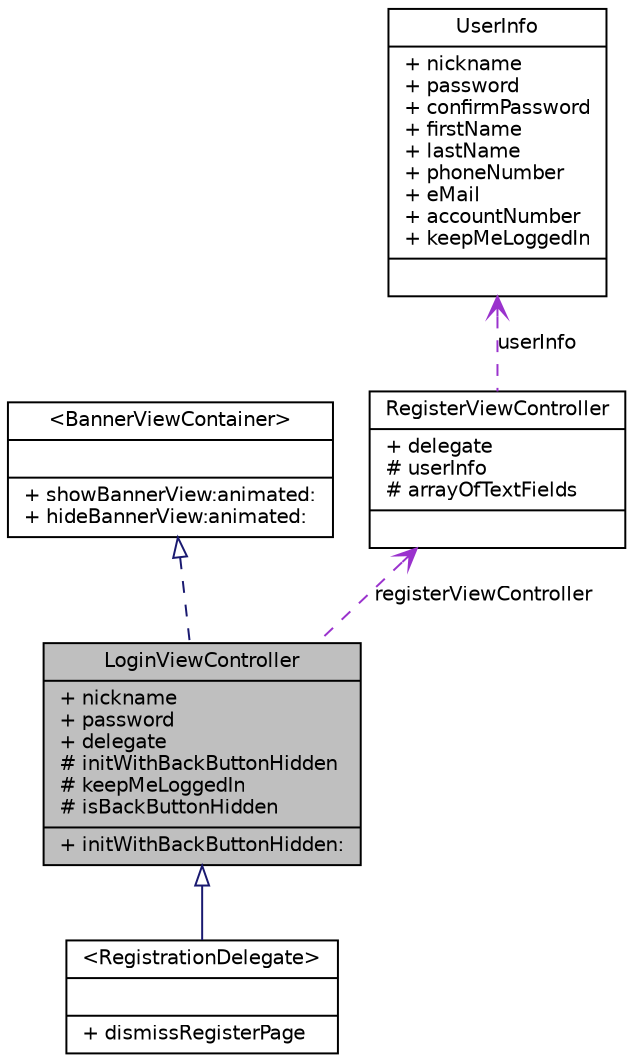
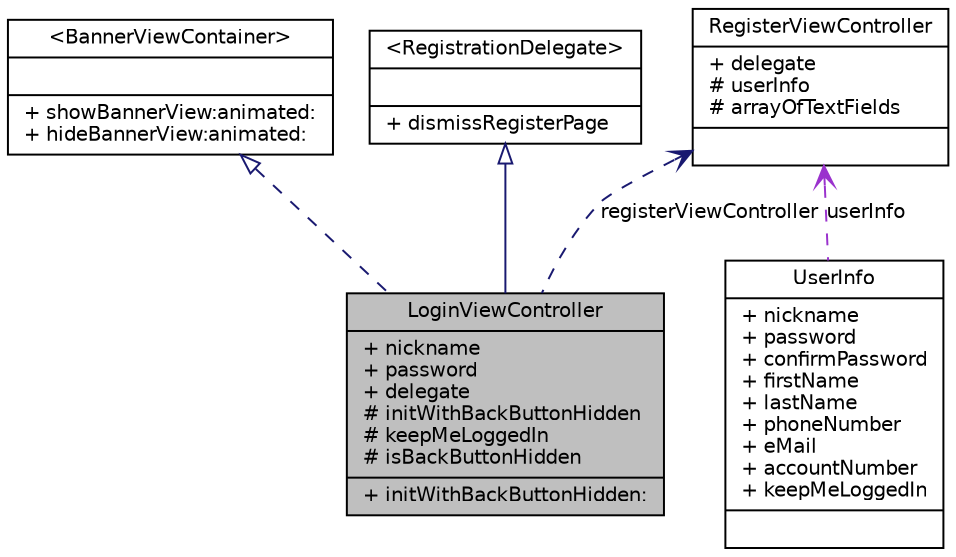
(497, 354) -> (826, 223)
(360, 603) -> (593, 211)
(202, 913) -> (505, 228)
